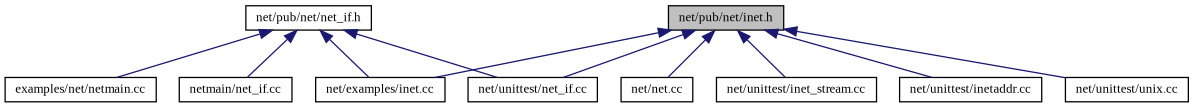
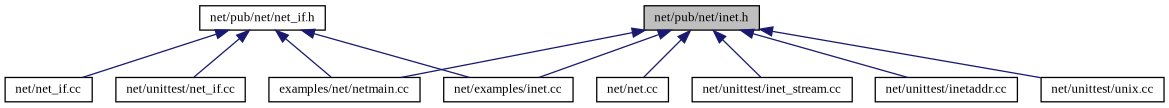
(623, 56) -> (517, 55)
(236, 90) -> (49, 90)
